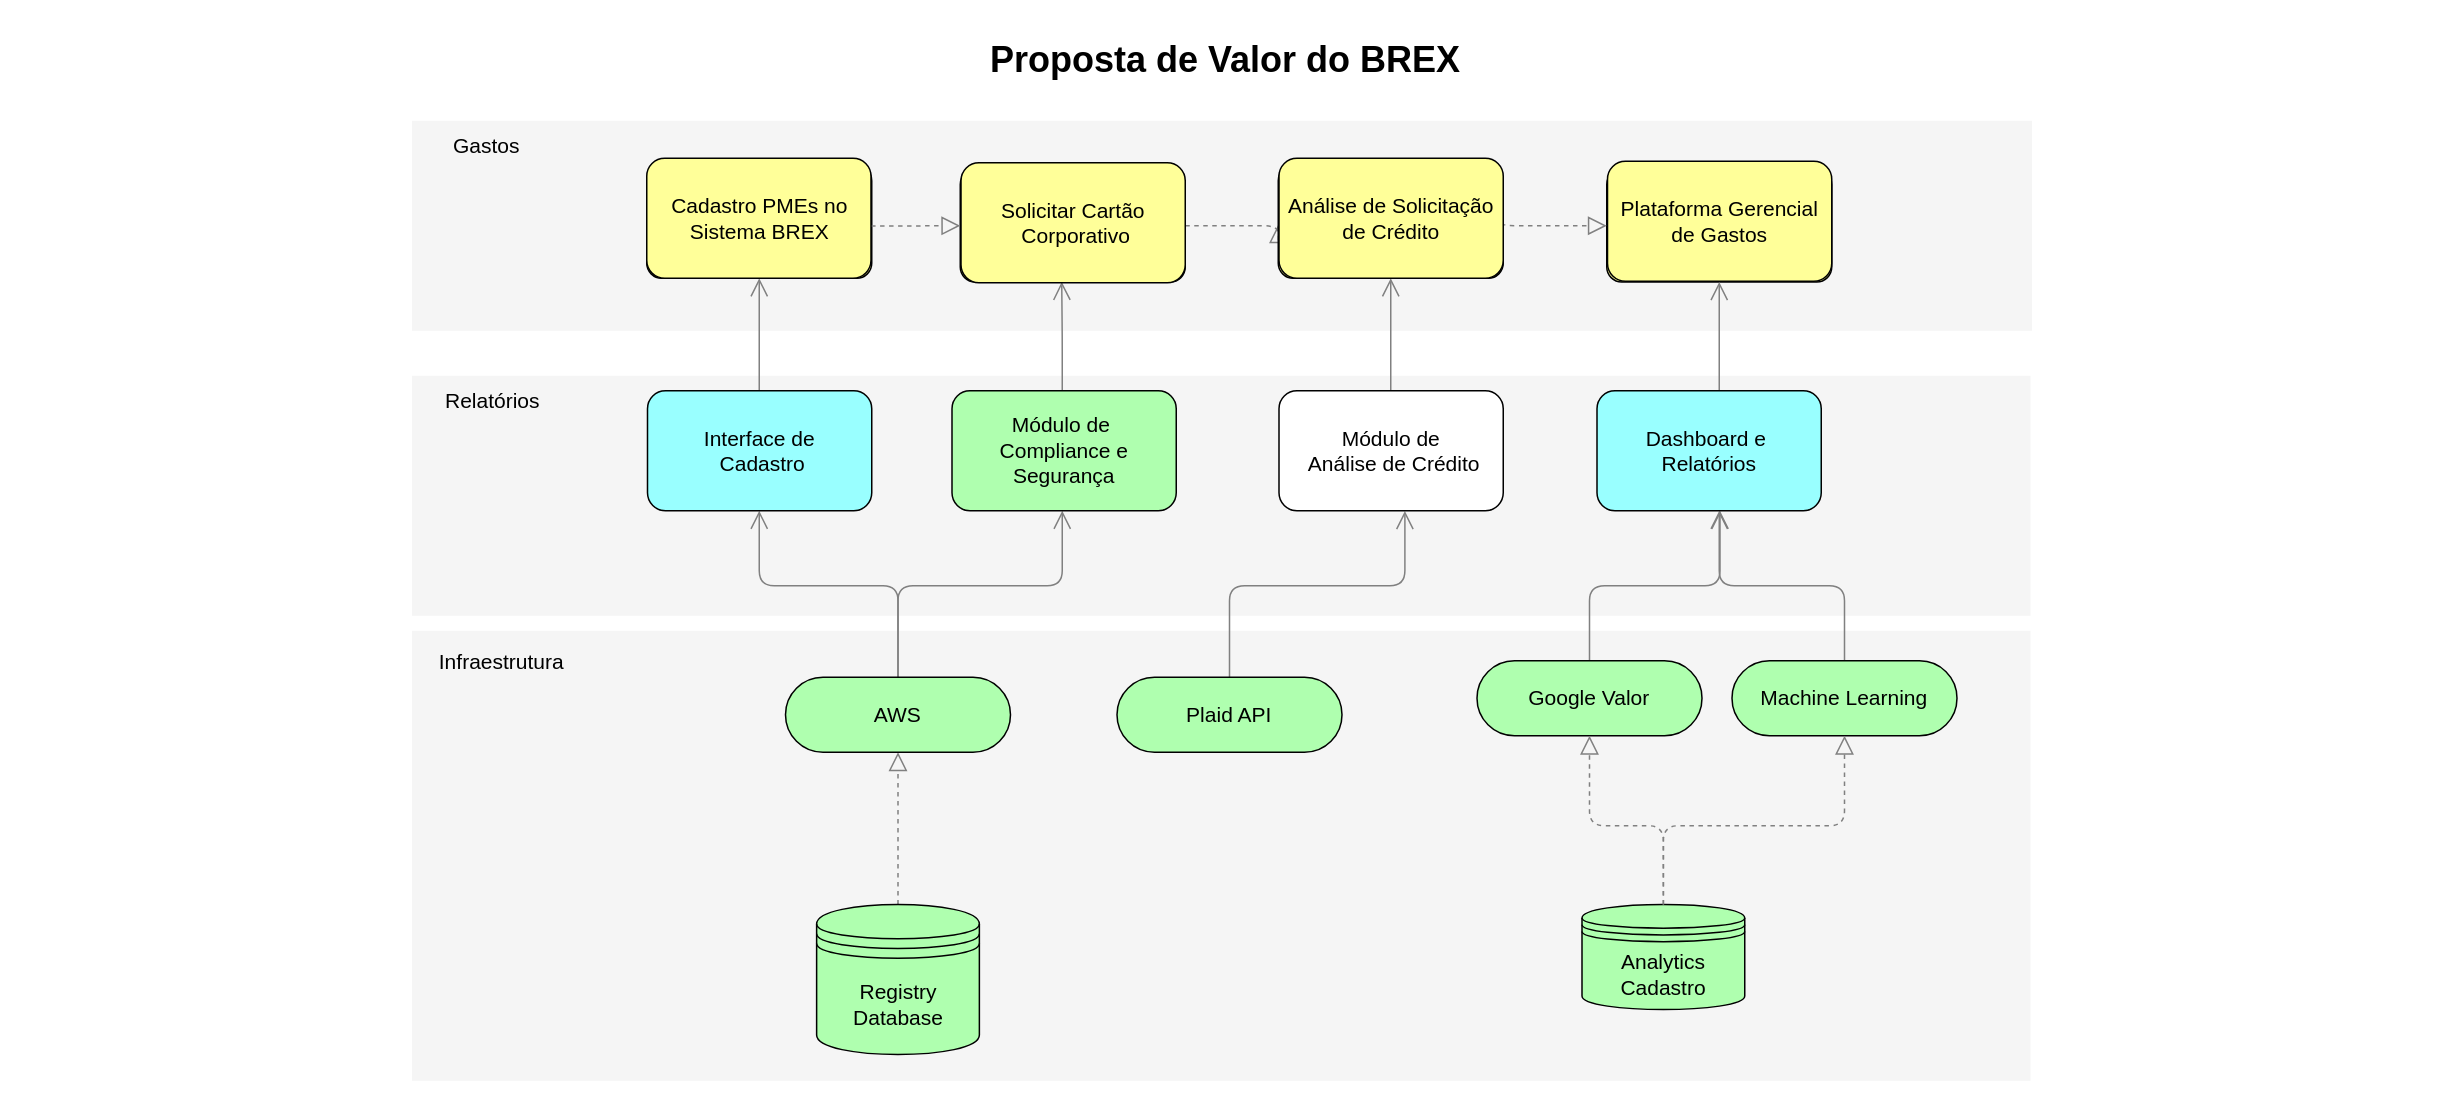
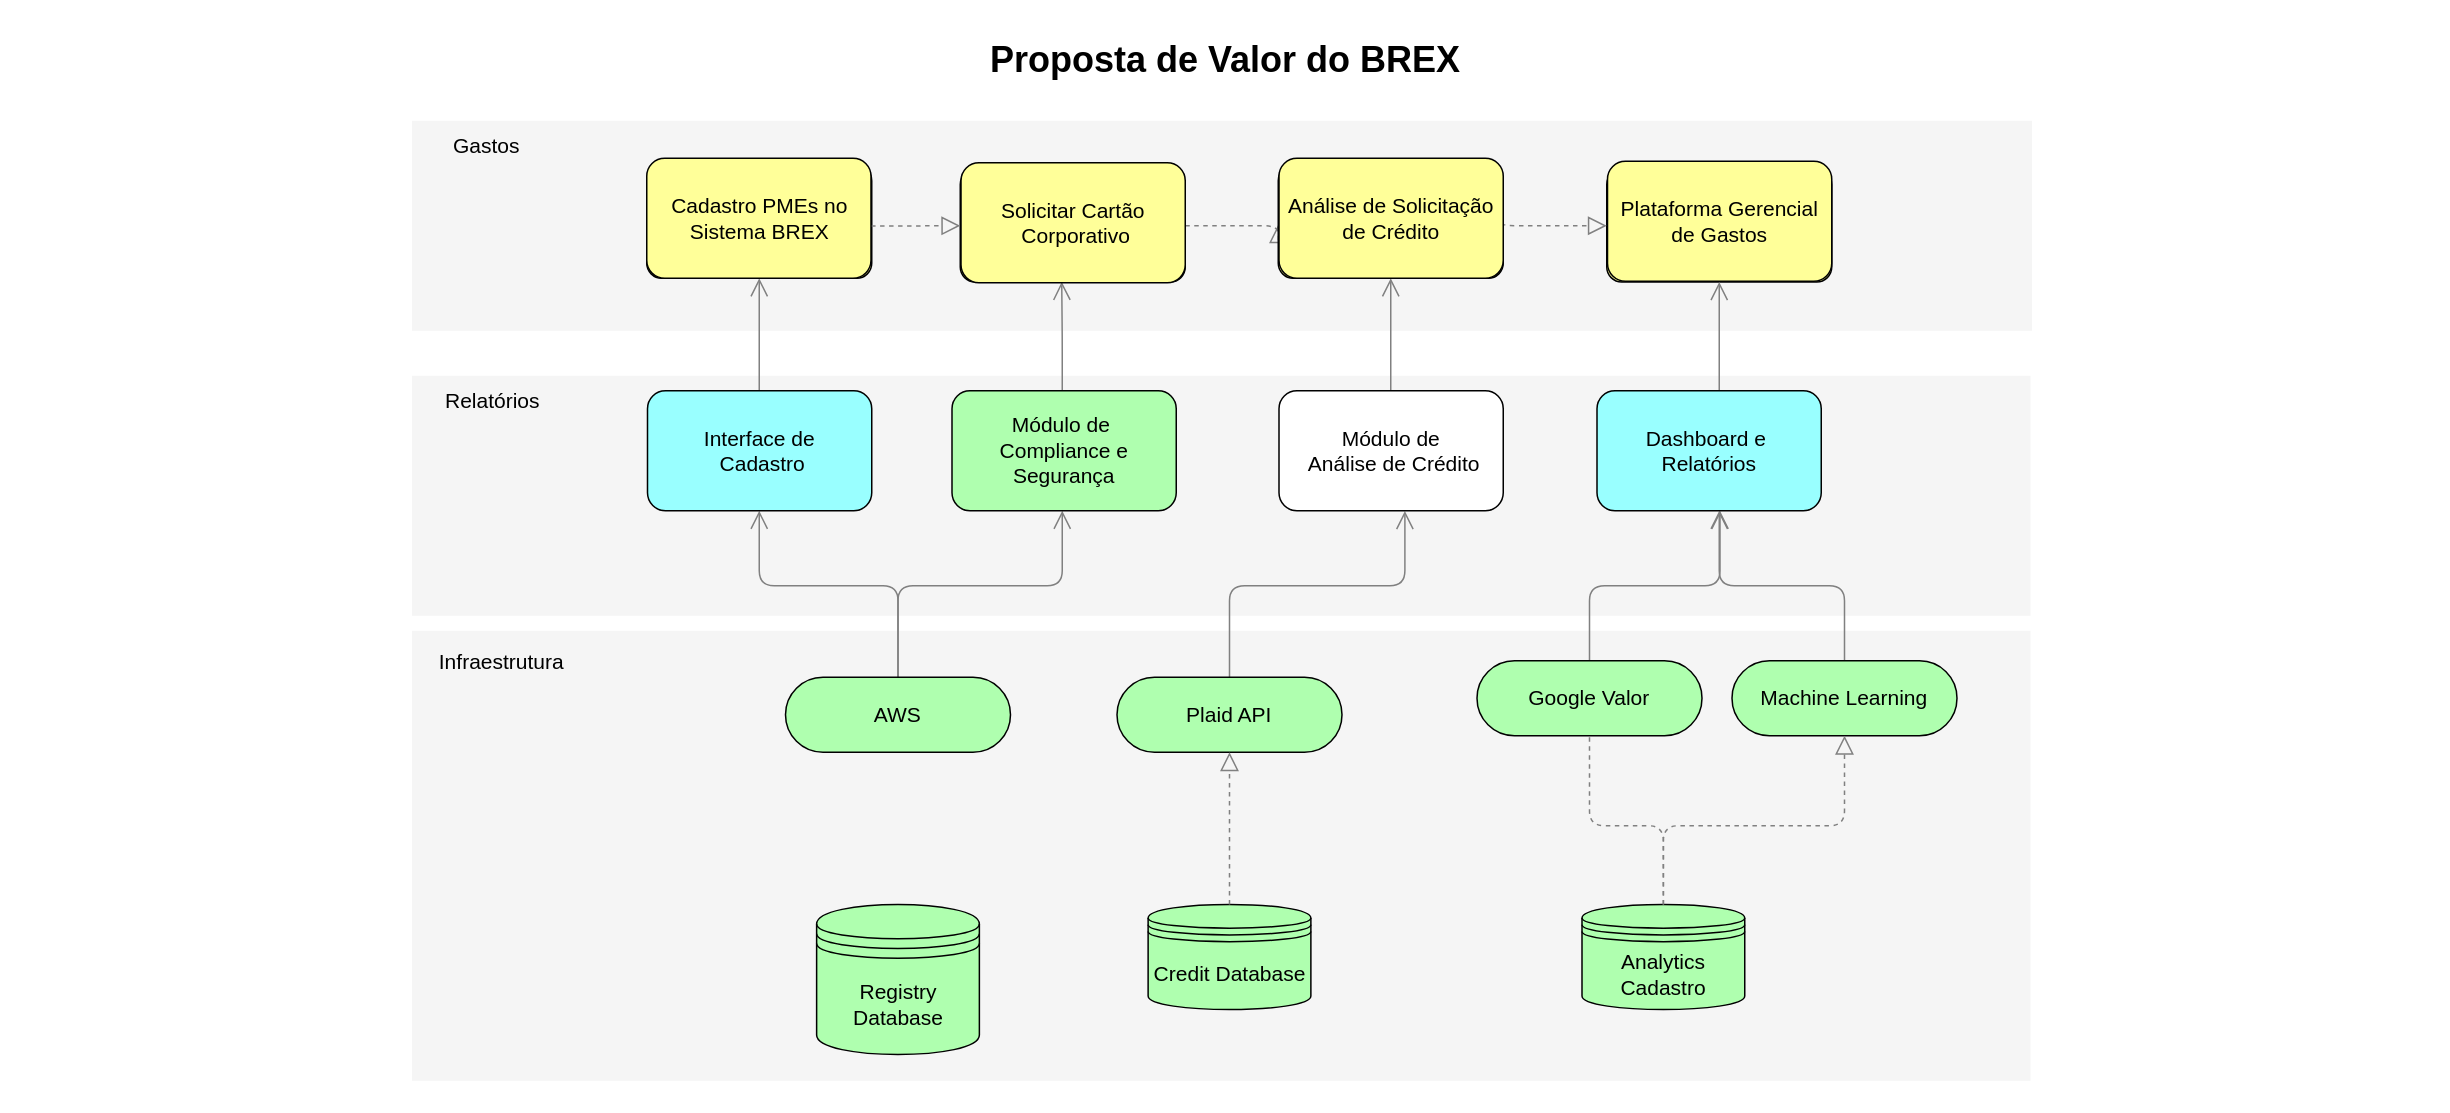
(1589, 755) -> (1589, 746)
(898, 838) -> none
none -> (1229, 903)
none -> (1229, 957)
